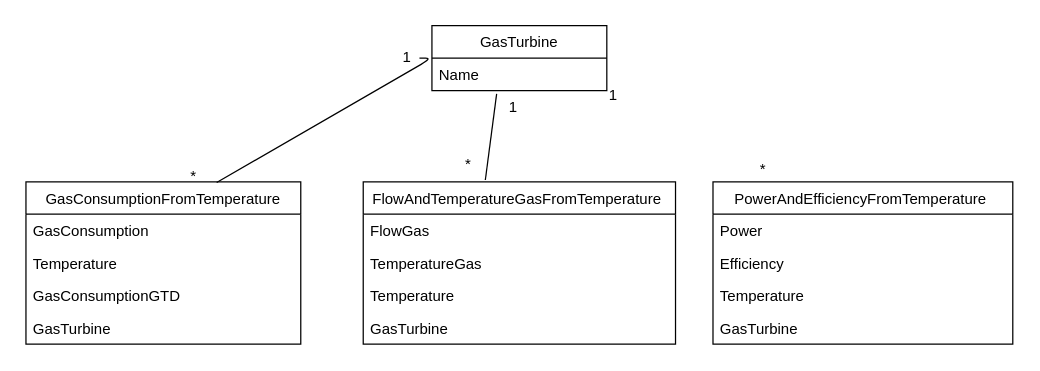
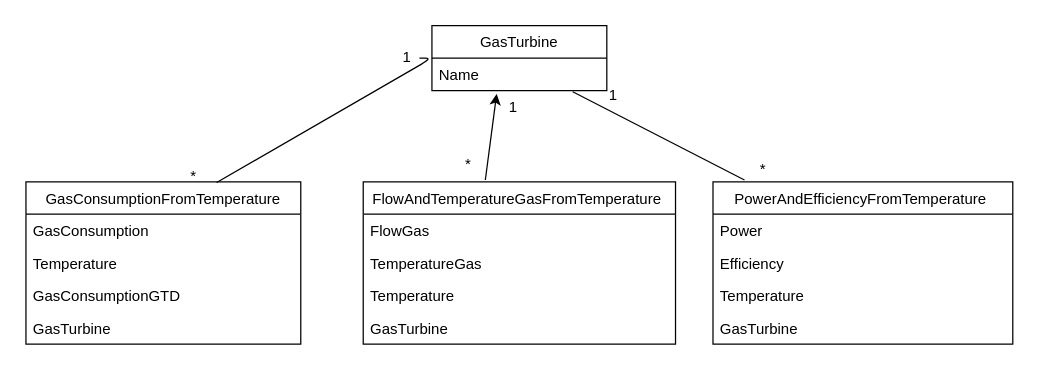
(496, 100) -> (495, 104)
none -> (658, 136)
